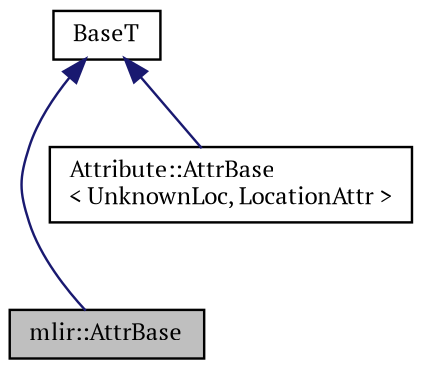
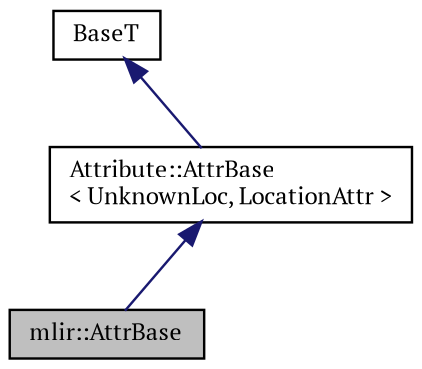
(23, 197) -> (155, 275)
